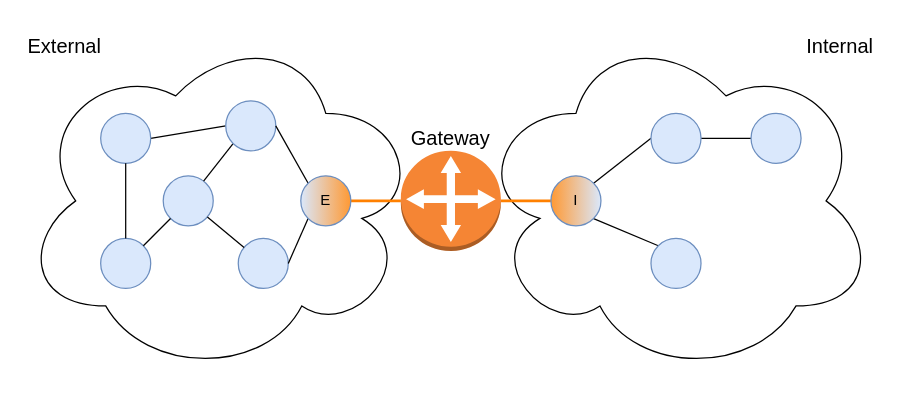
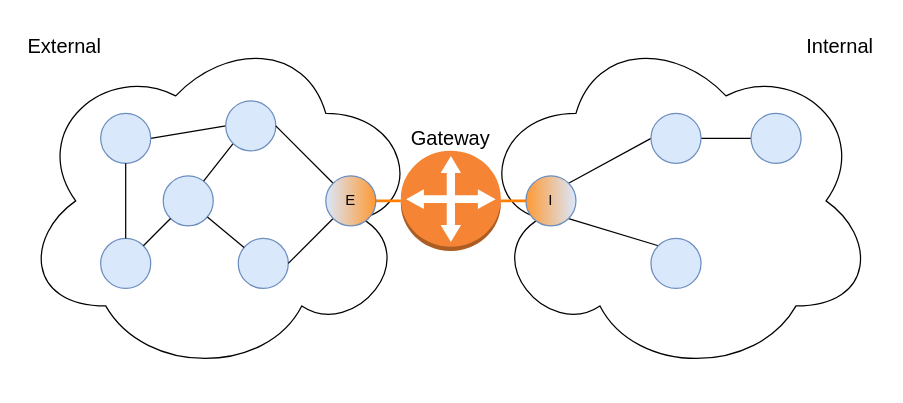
(326, 201) -> (351, 201)
(576, 201) -> (551, 201)
